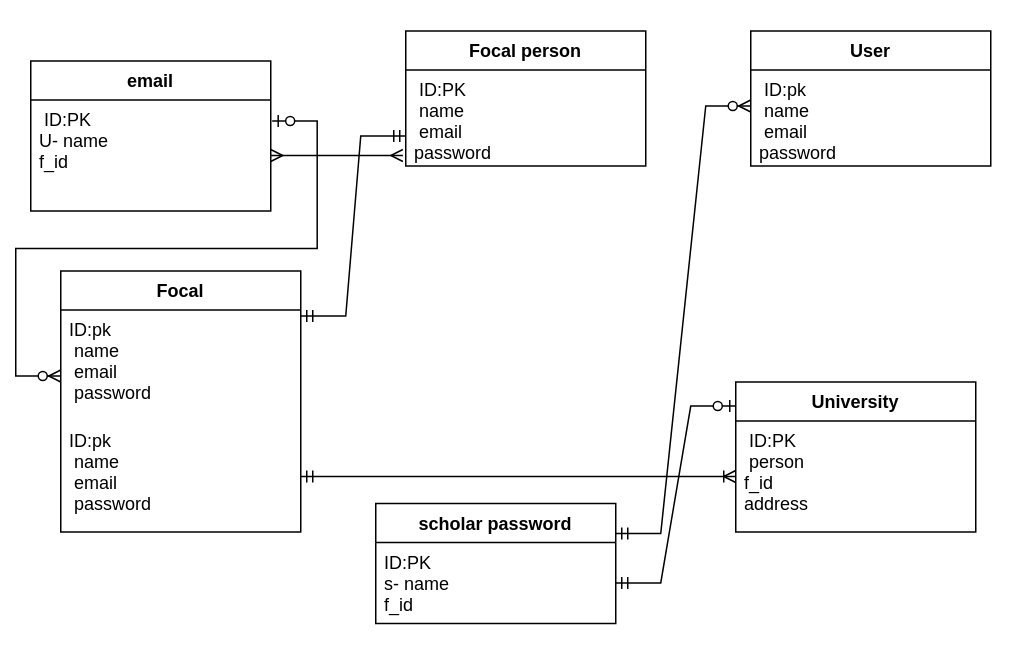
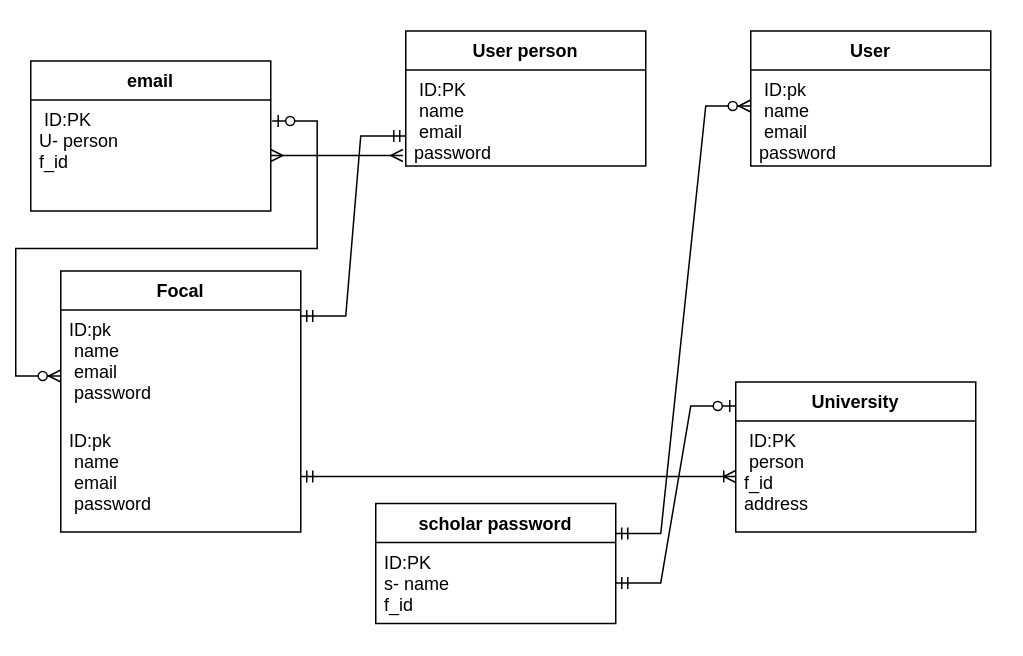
(525, 51) -> (525, 51)
(62, 120) -> (62, 120)
